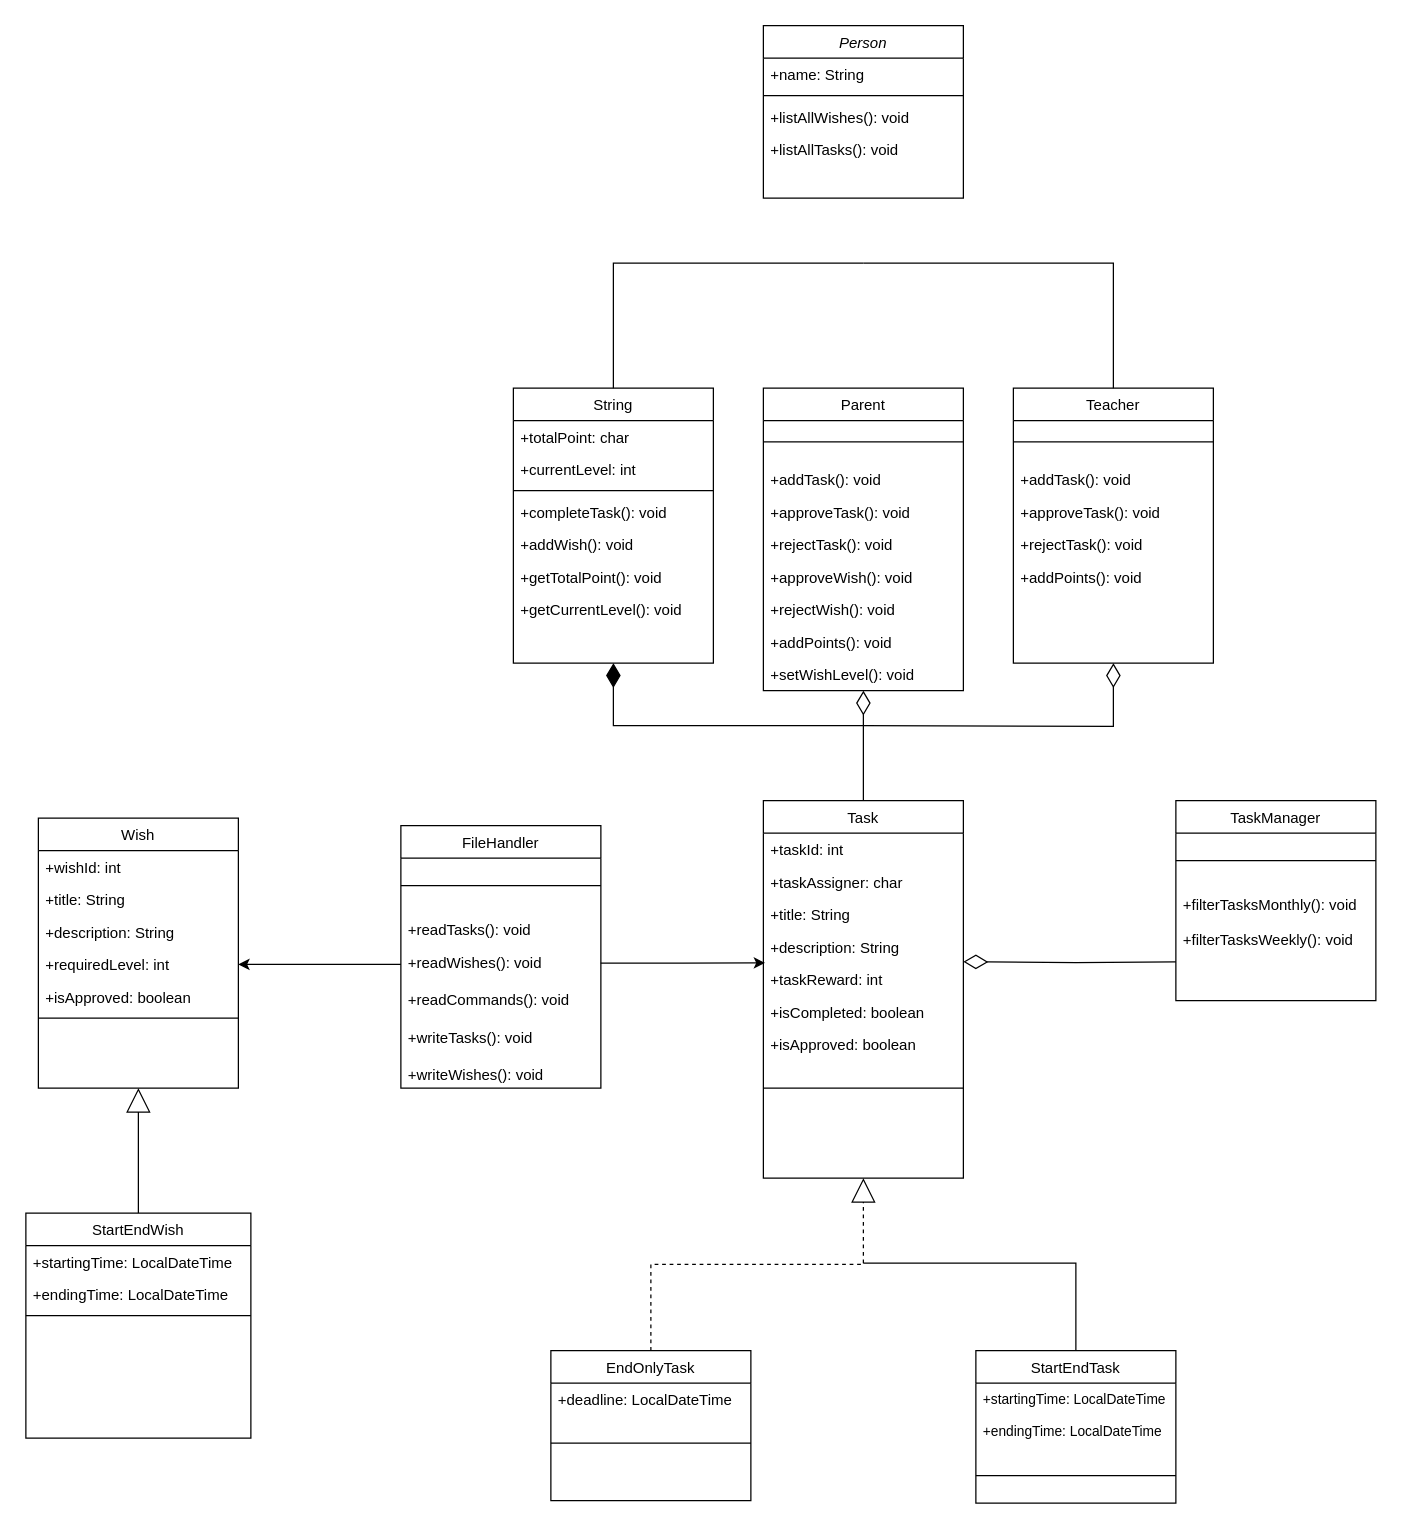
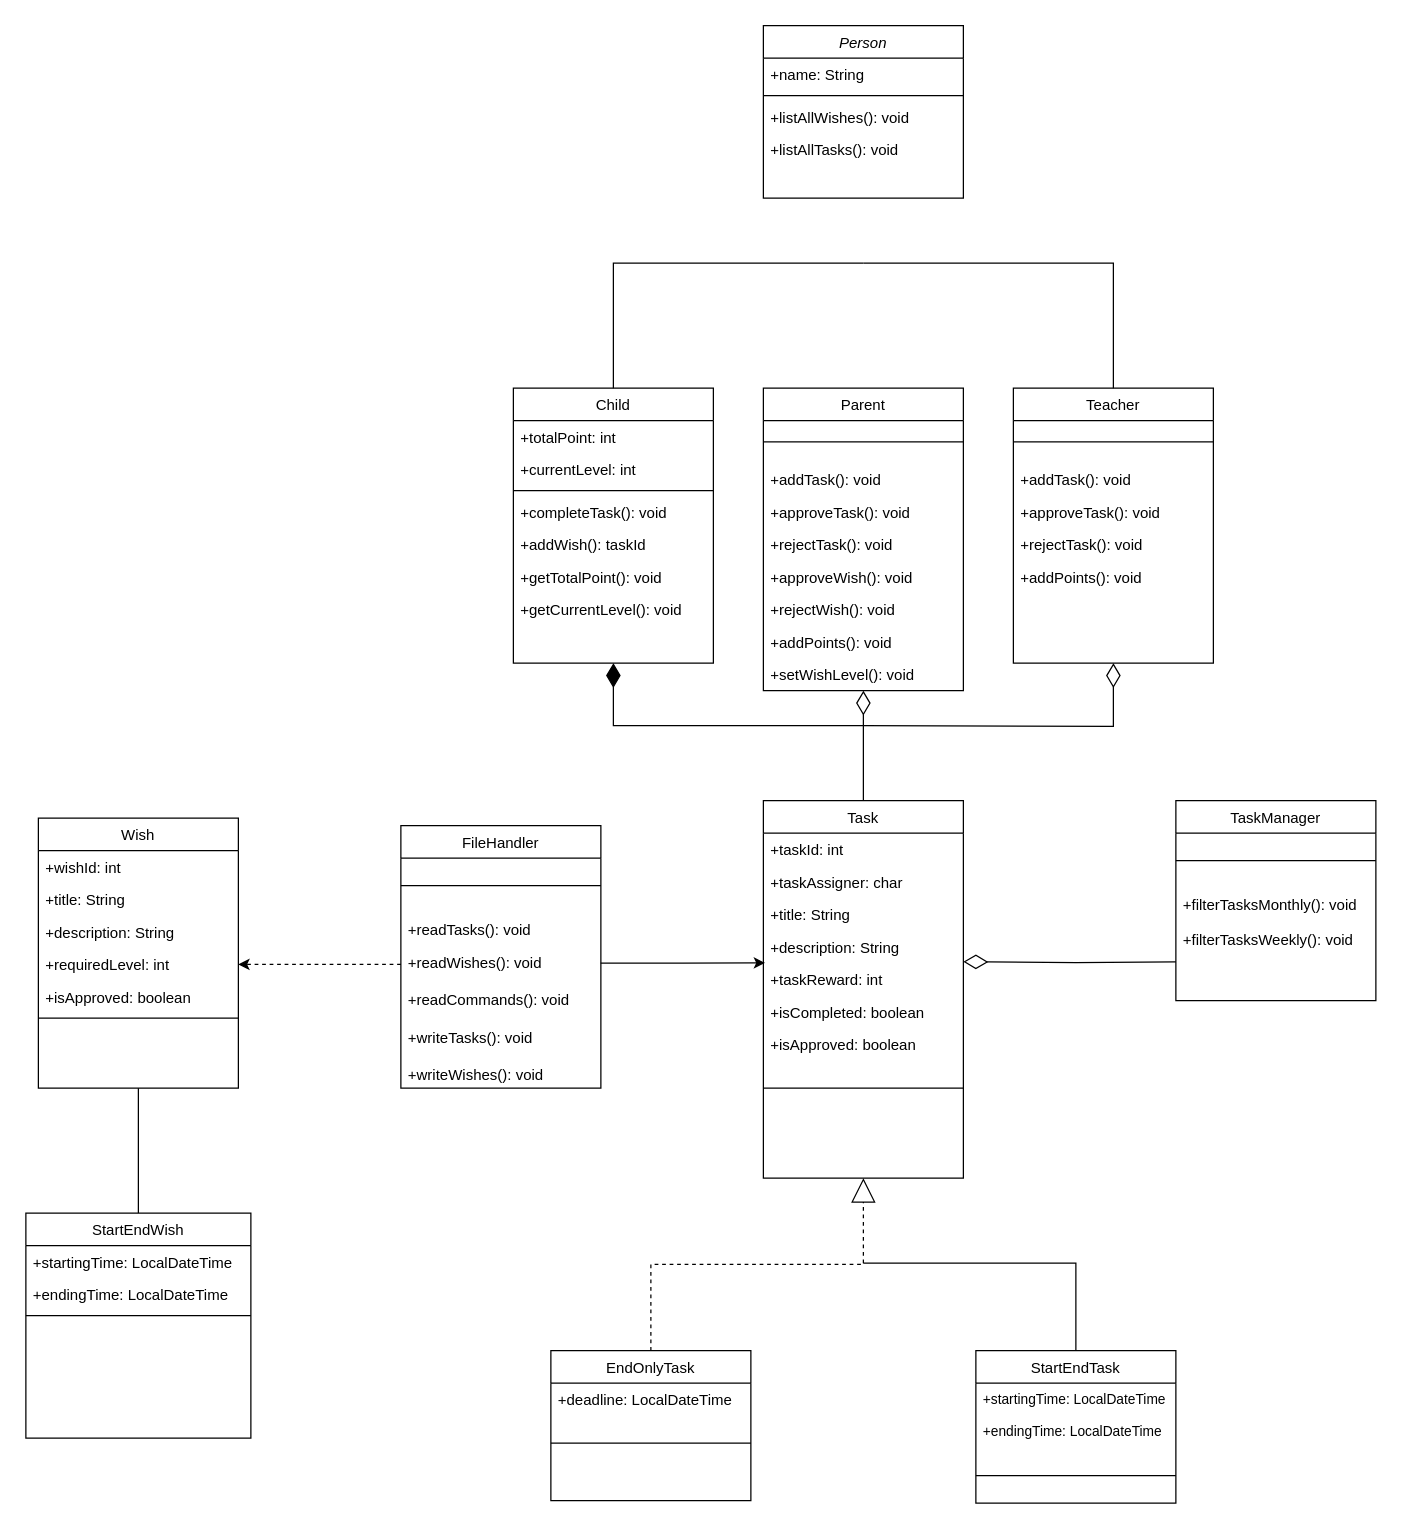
(613, 405) -> (613, 405)
(584, 438) -> (577, 438)
(579, 545) -> (590, 545)
(323, 964) -> (323, 964)
(138, 1113) -> (138, 1103)
